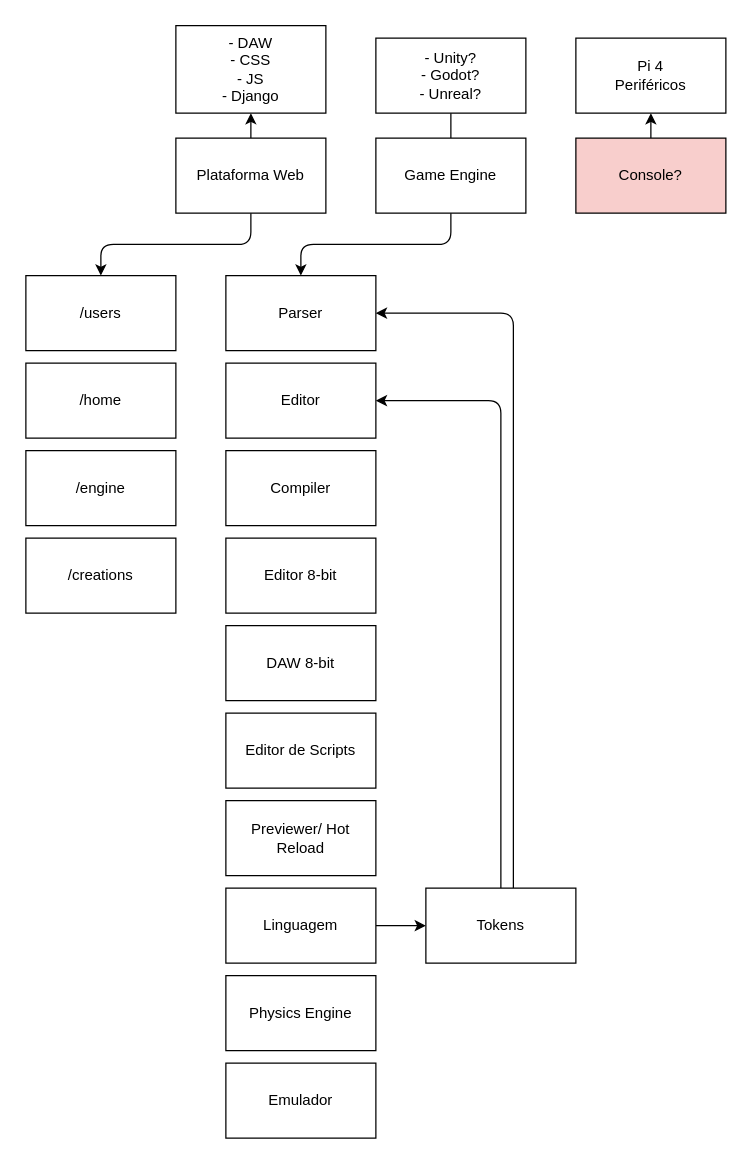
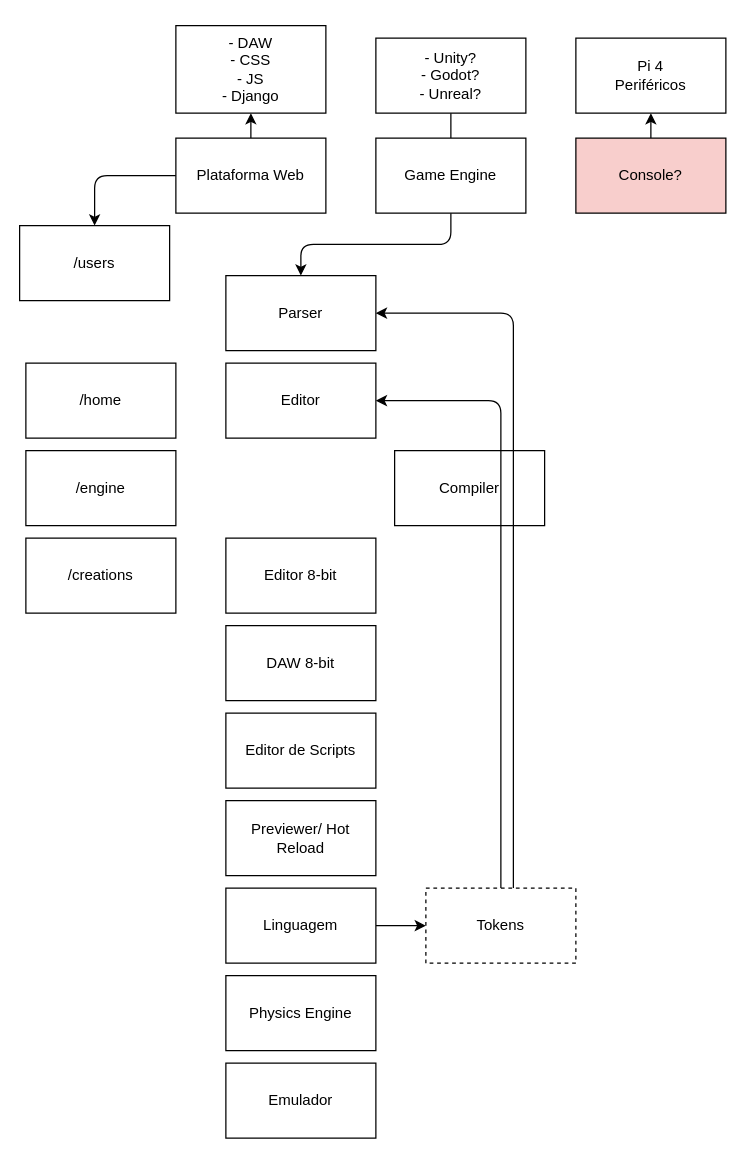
(101, 313) -> (94, 263)
(301, 488) -> (469, 488)
(501, 926) -> (501, 926)
